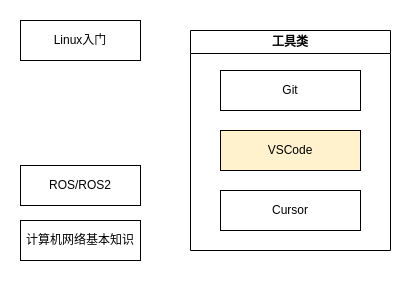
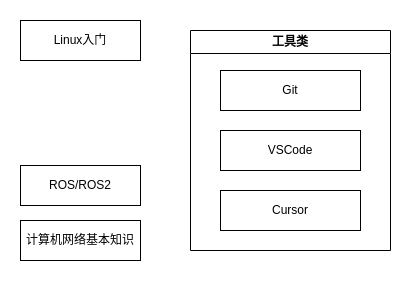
(291, 151) -> (291, 151)
